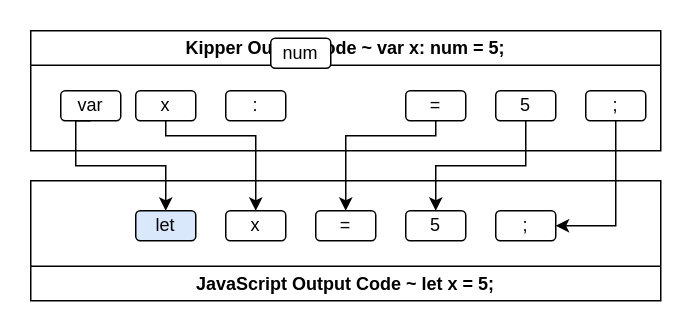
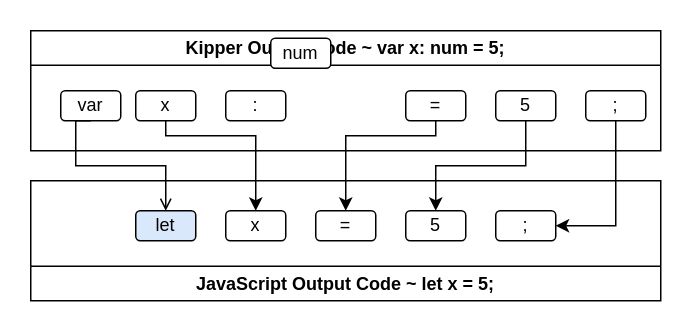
(166, 199) -> (166, 201)
